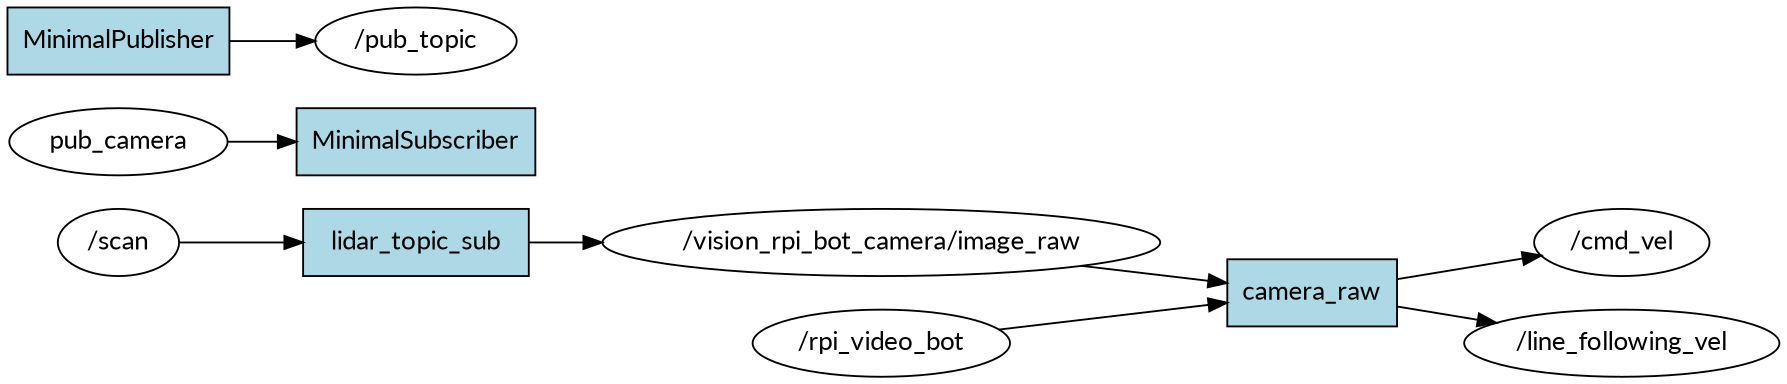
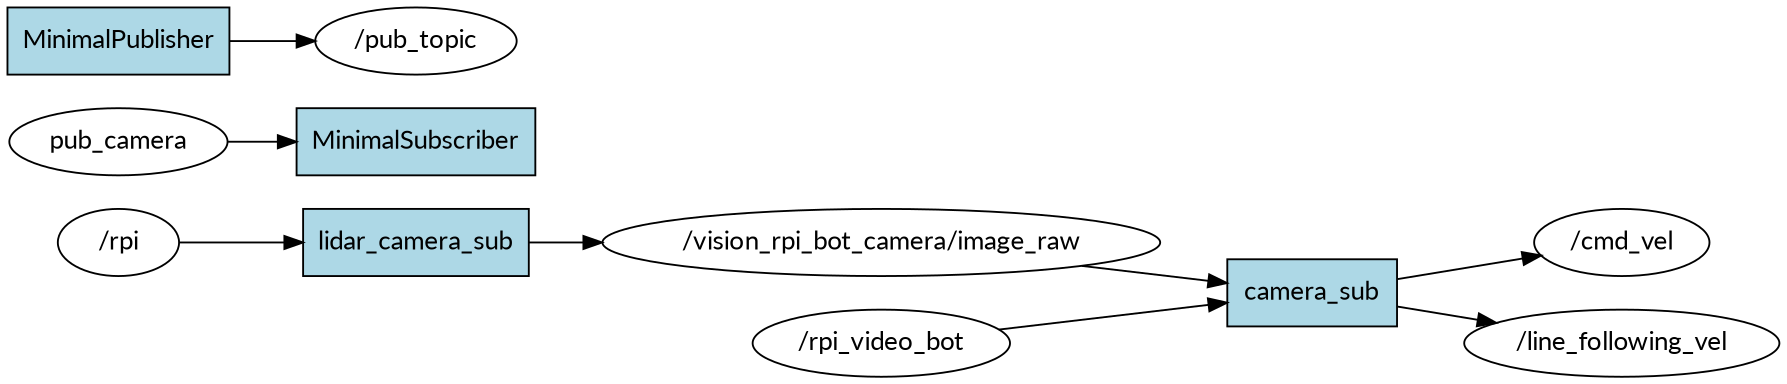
(118, 242) -> (118, 242)
(416, 242) -> (416, 242)
(1312, 293) -> (1312, 293)
